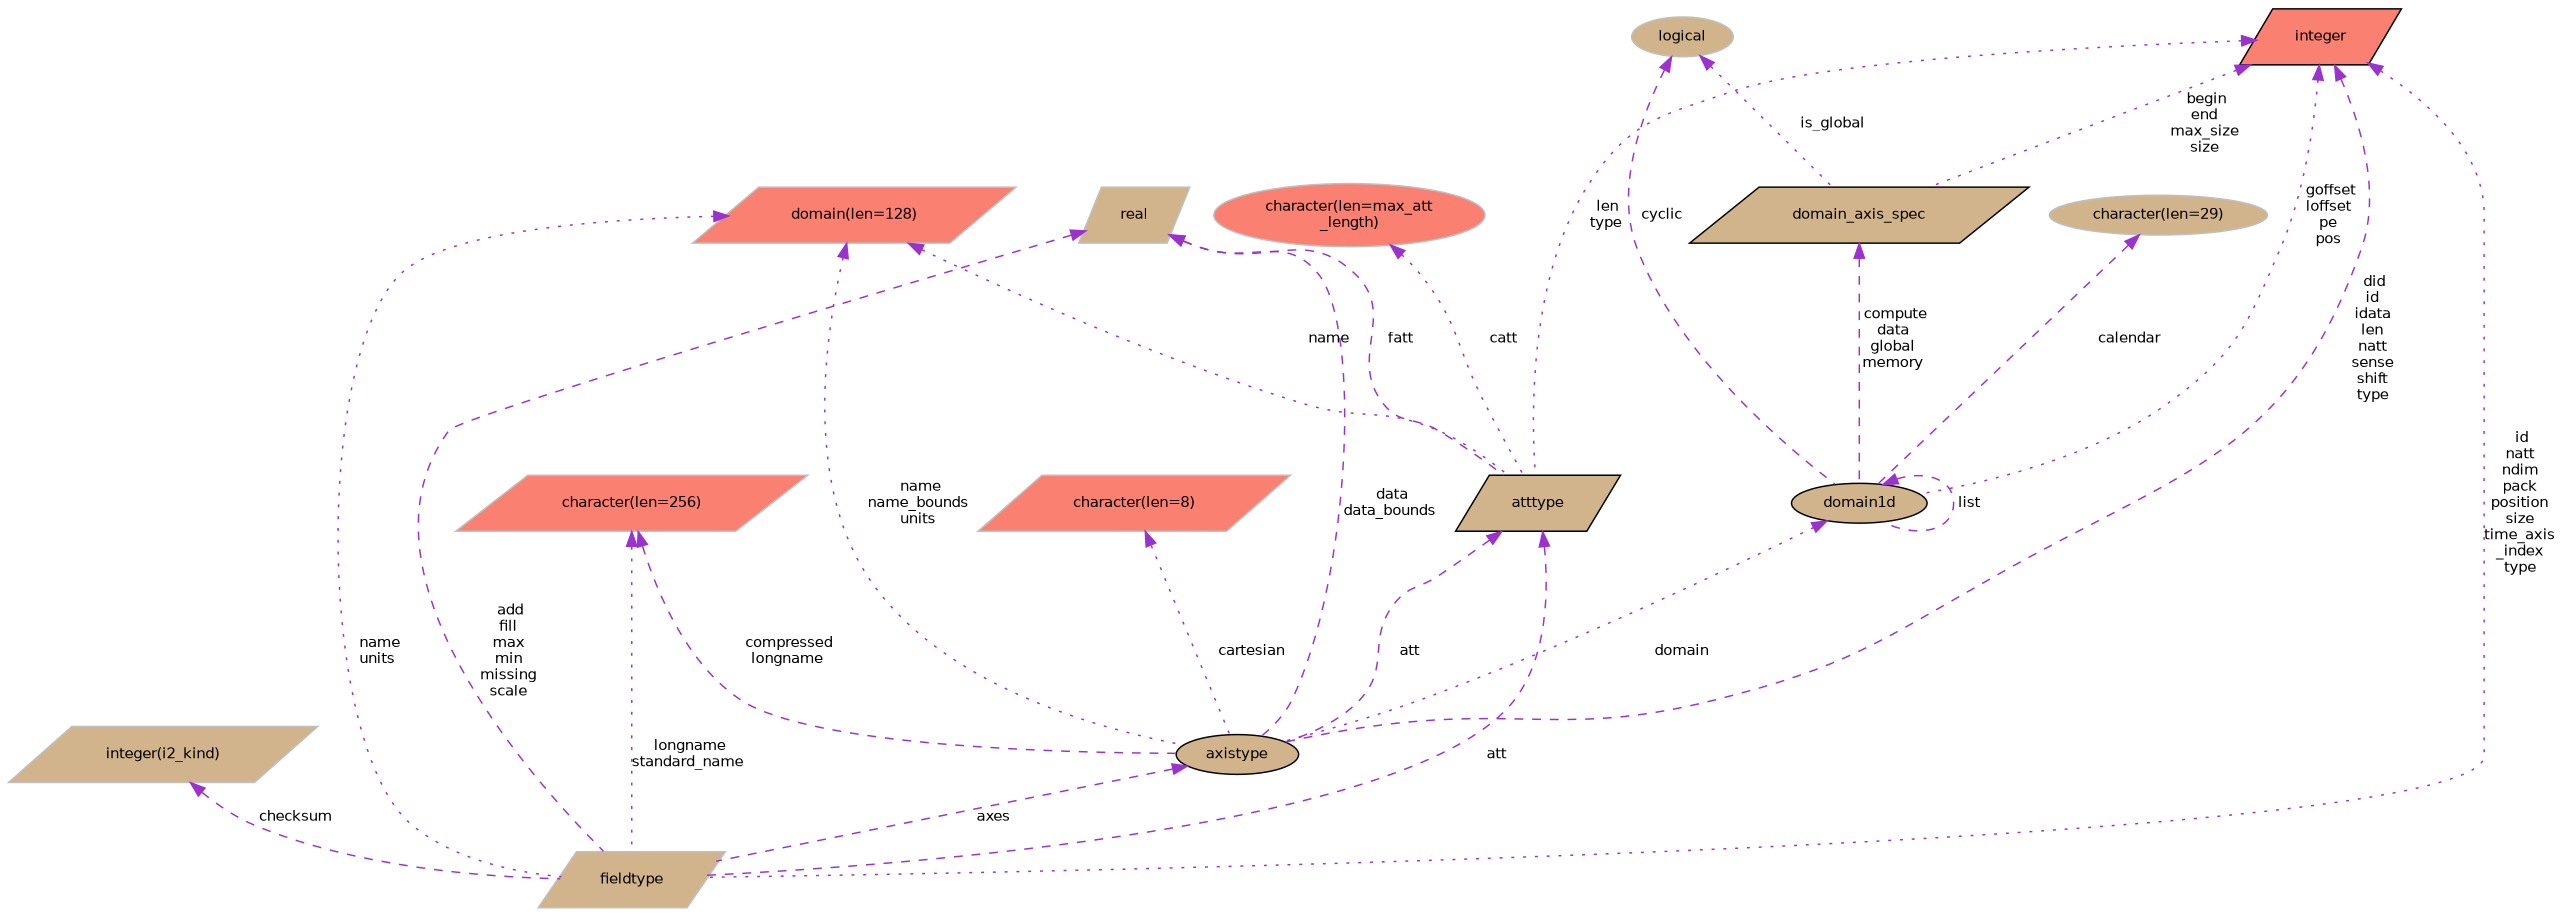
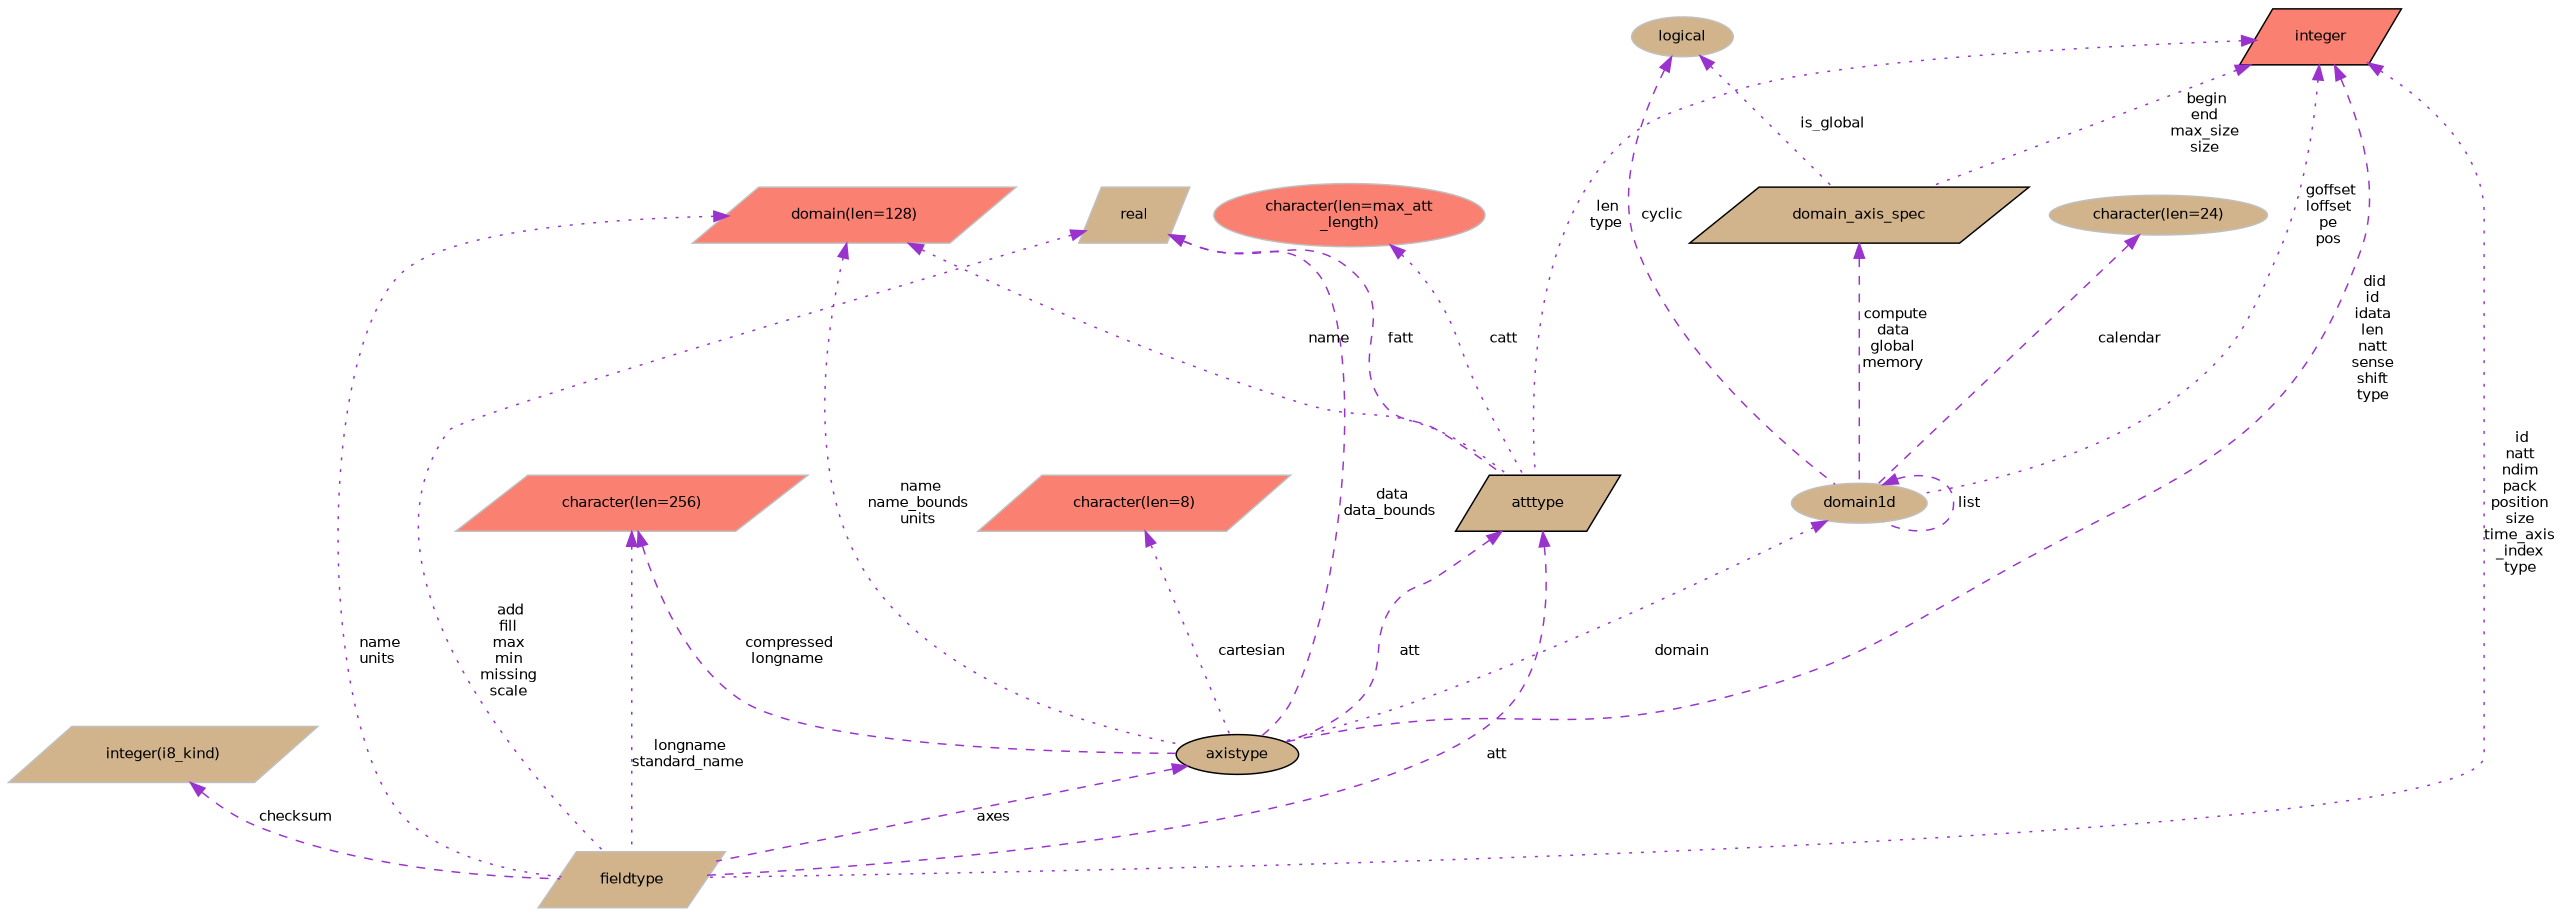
(2158, 215) -> (2158, 215)
(528, 401) -> (528, 401)
(1859, 503) -> (1859, 503)
(163, 754) -> (163, 754)
